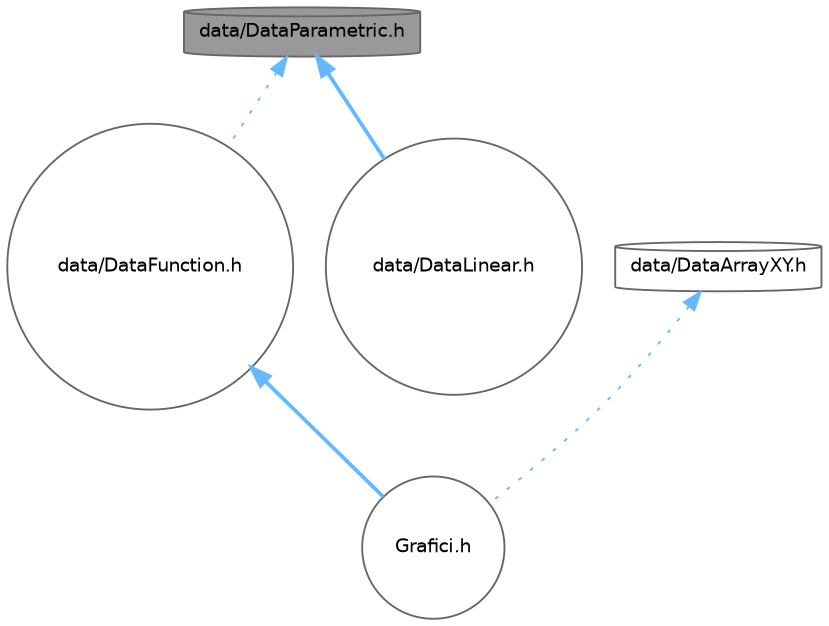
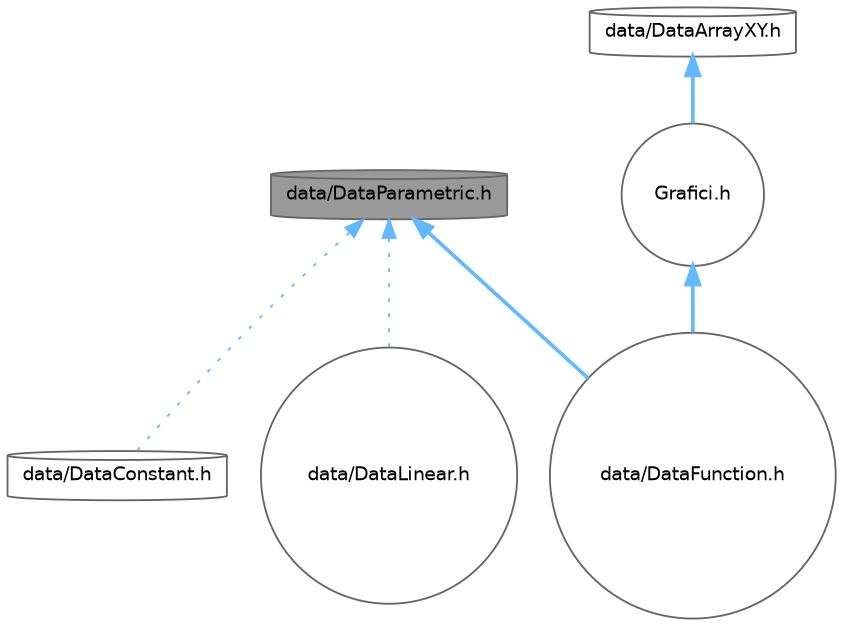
(252, 110) -> (508, 305)
(356, 116) -> (389, 293)
(596, 412) -> (693, 99)
(324, 439) -> (693, 309)
none -> (117, 476)
